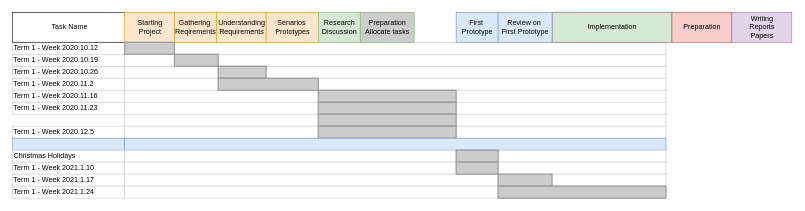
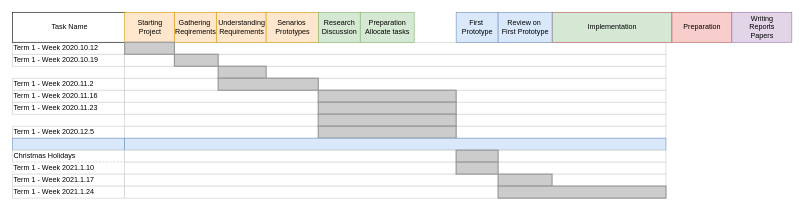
(387, 27) -> (387, 27)
(68, 72) -> none
(68, 168) -> (68, 168)
